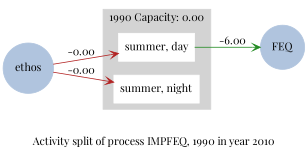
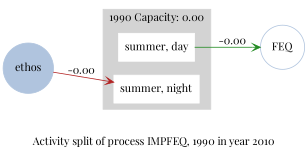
(232, 41) -> (232, 41)
(283, 47) -> (283, 47)
(82, 59) -> none
